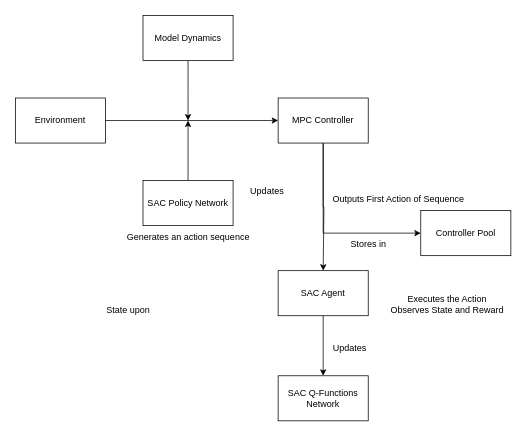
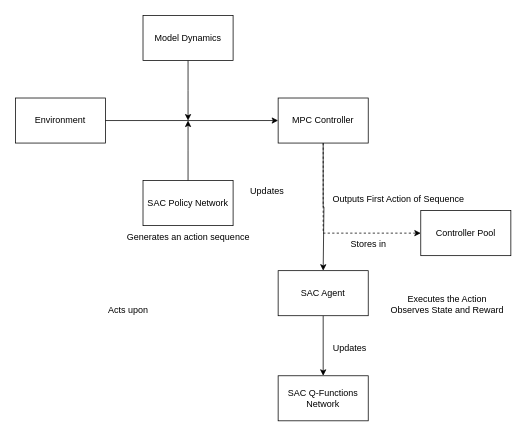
(369, 233) -> (369, 233)
(128, 310) -> (128, 310)
